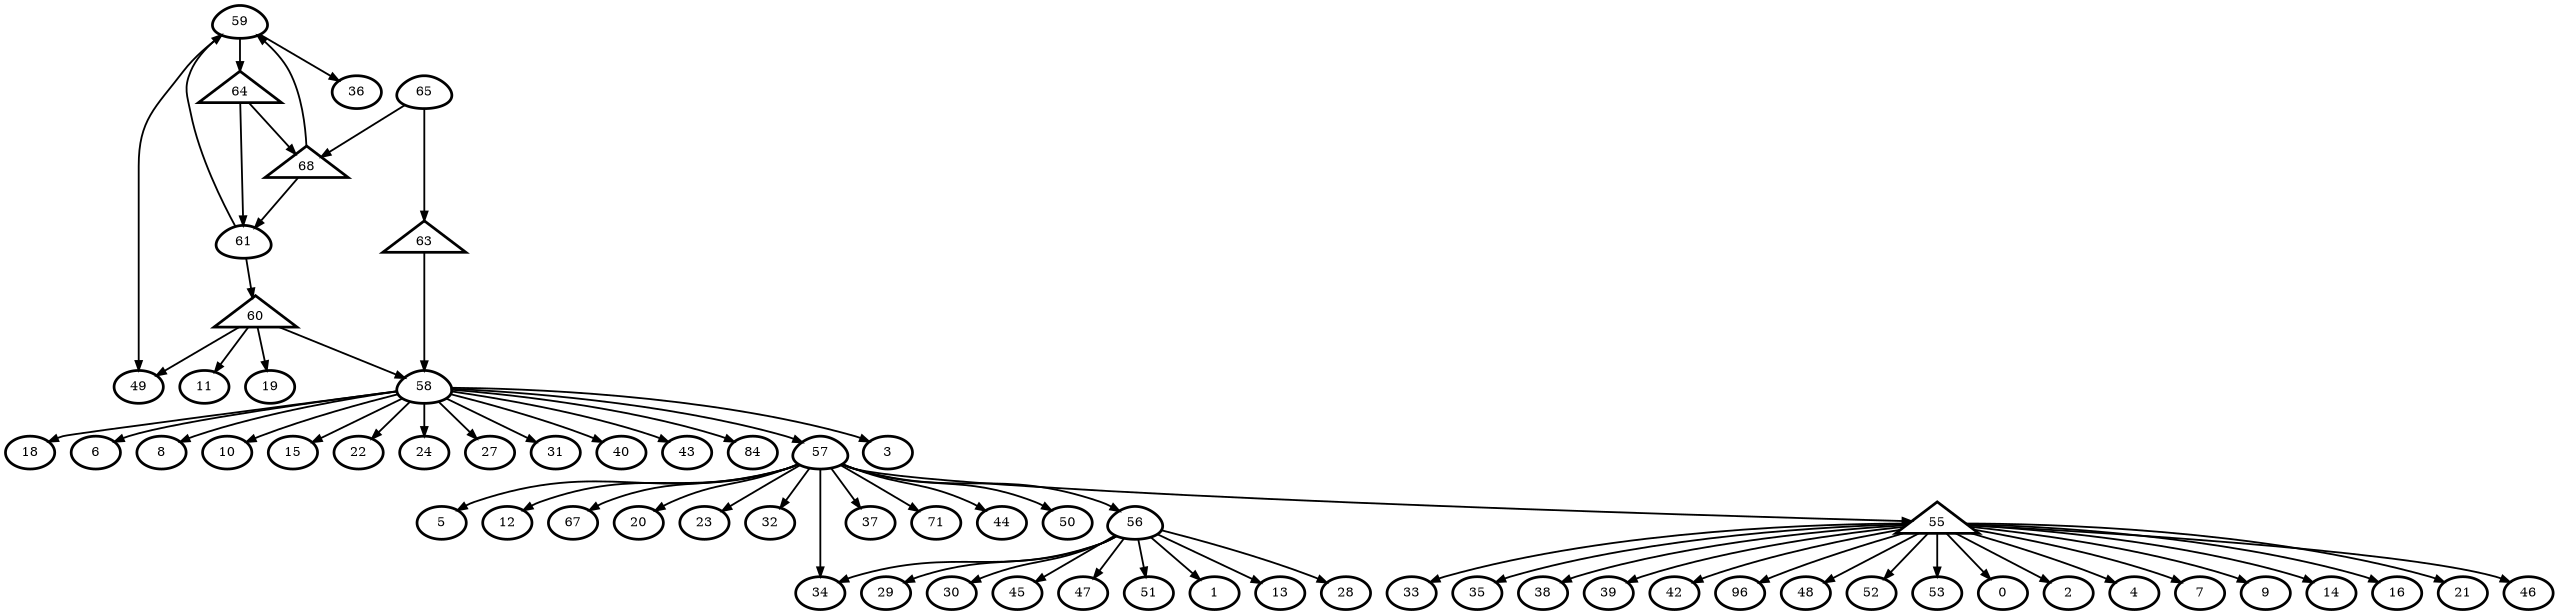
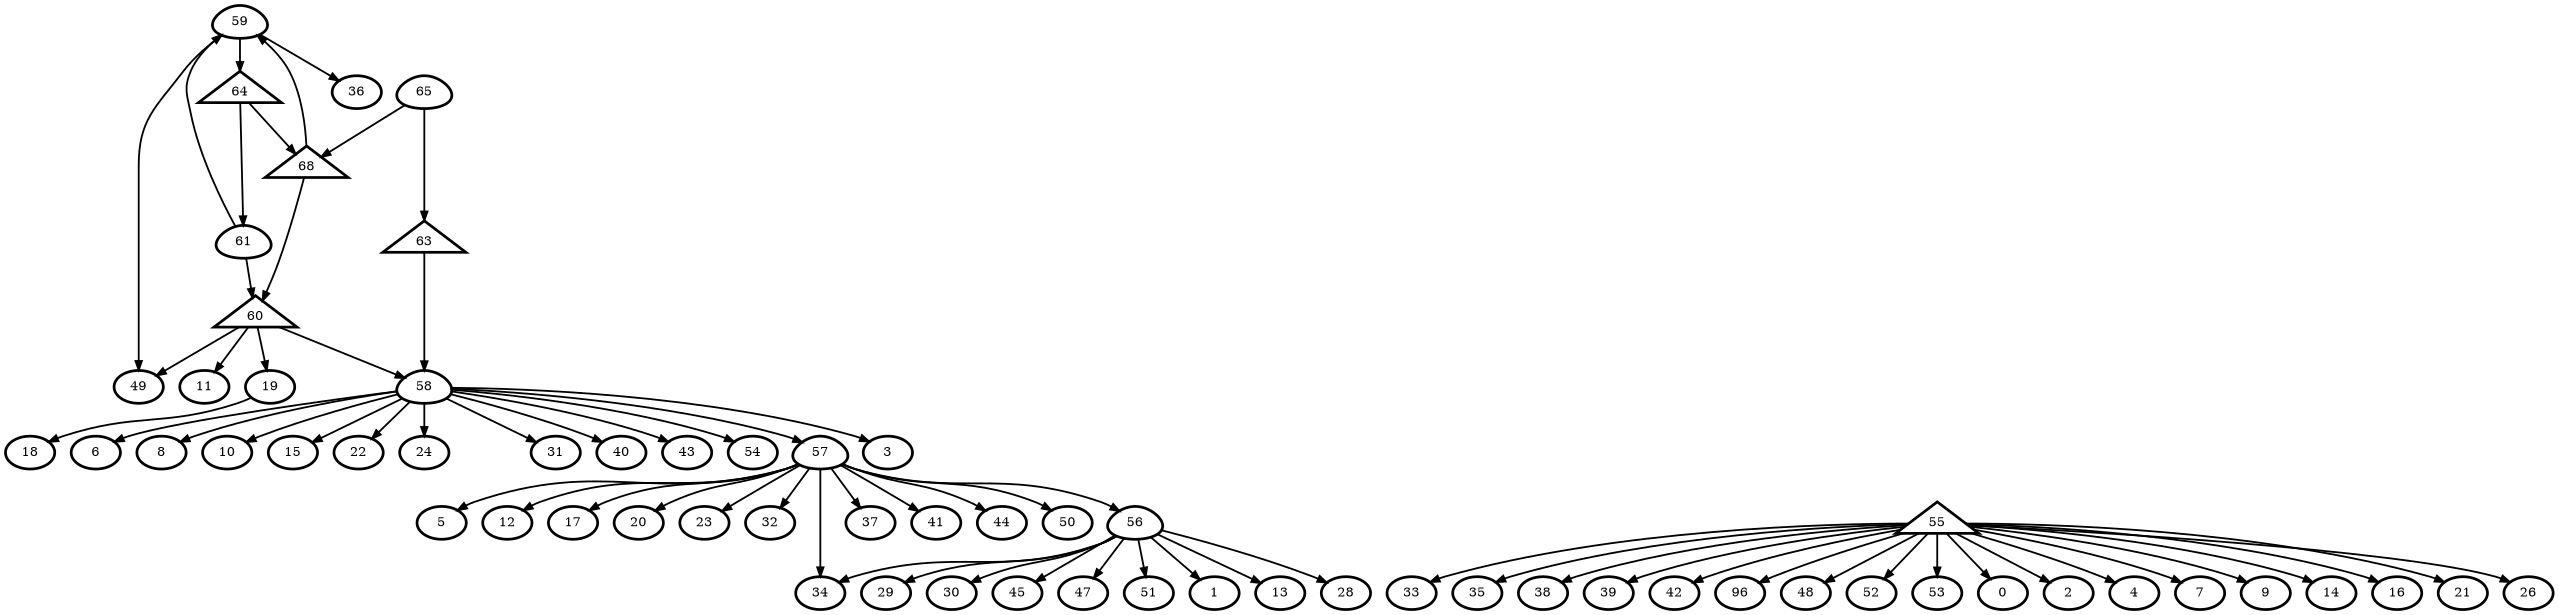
(280, 199) -> (287, 236)
(159, 423) -> (155, 419)
(490, 453) -> none
(753, 453) -> (753, 453)
(1371, 503) -> none
(573, 523) -> (573, 523)
(936, 523) -> (936, 523)
(2529, 593) -> (2529, 593)
